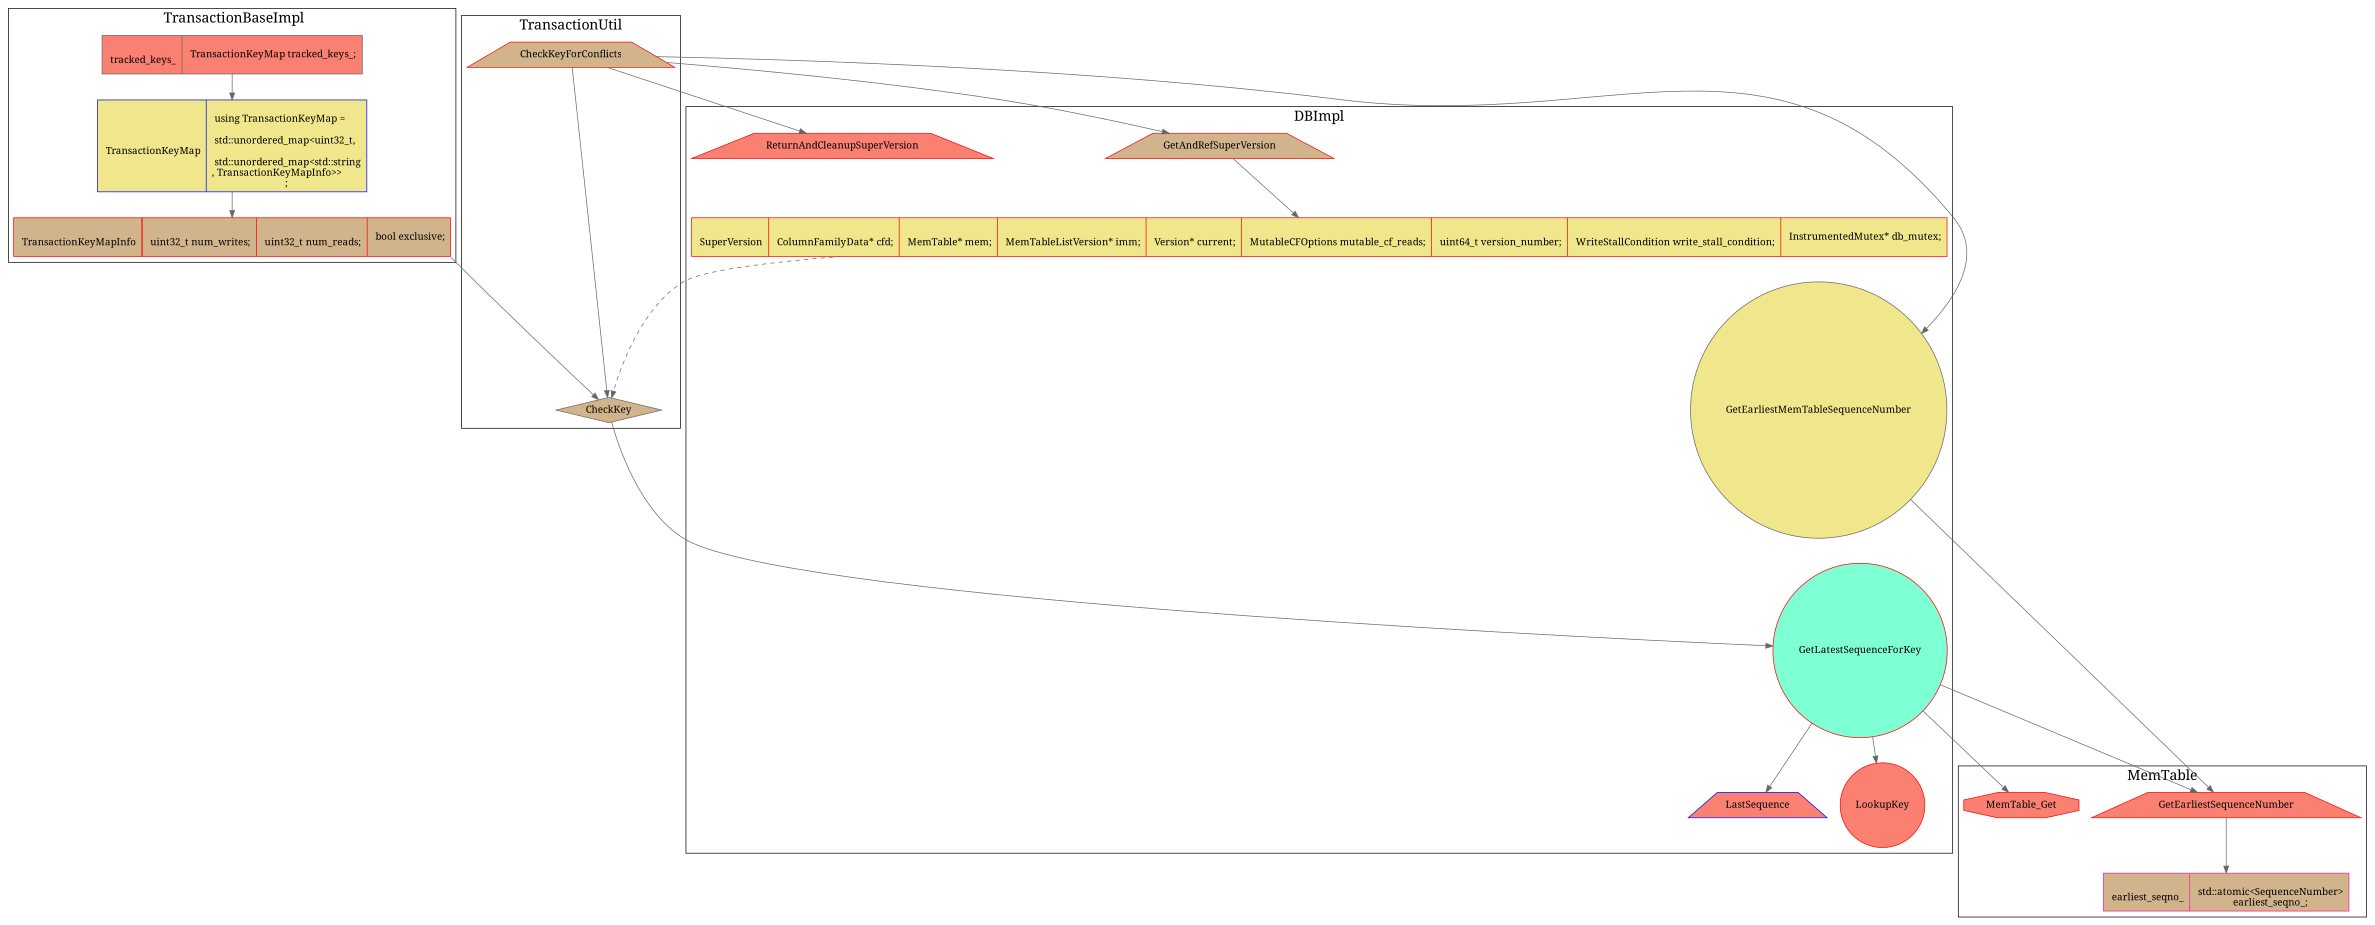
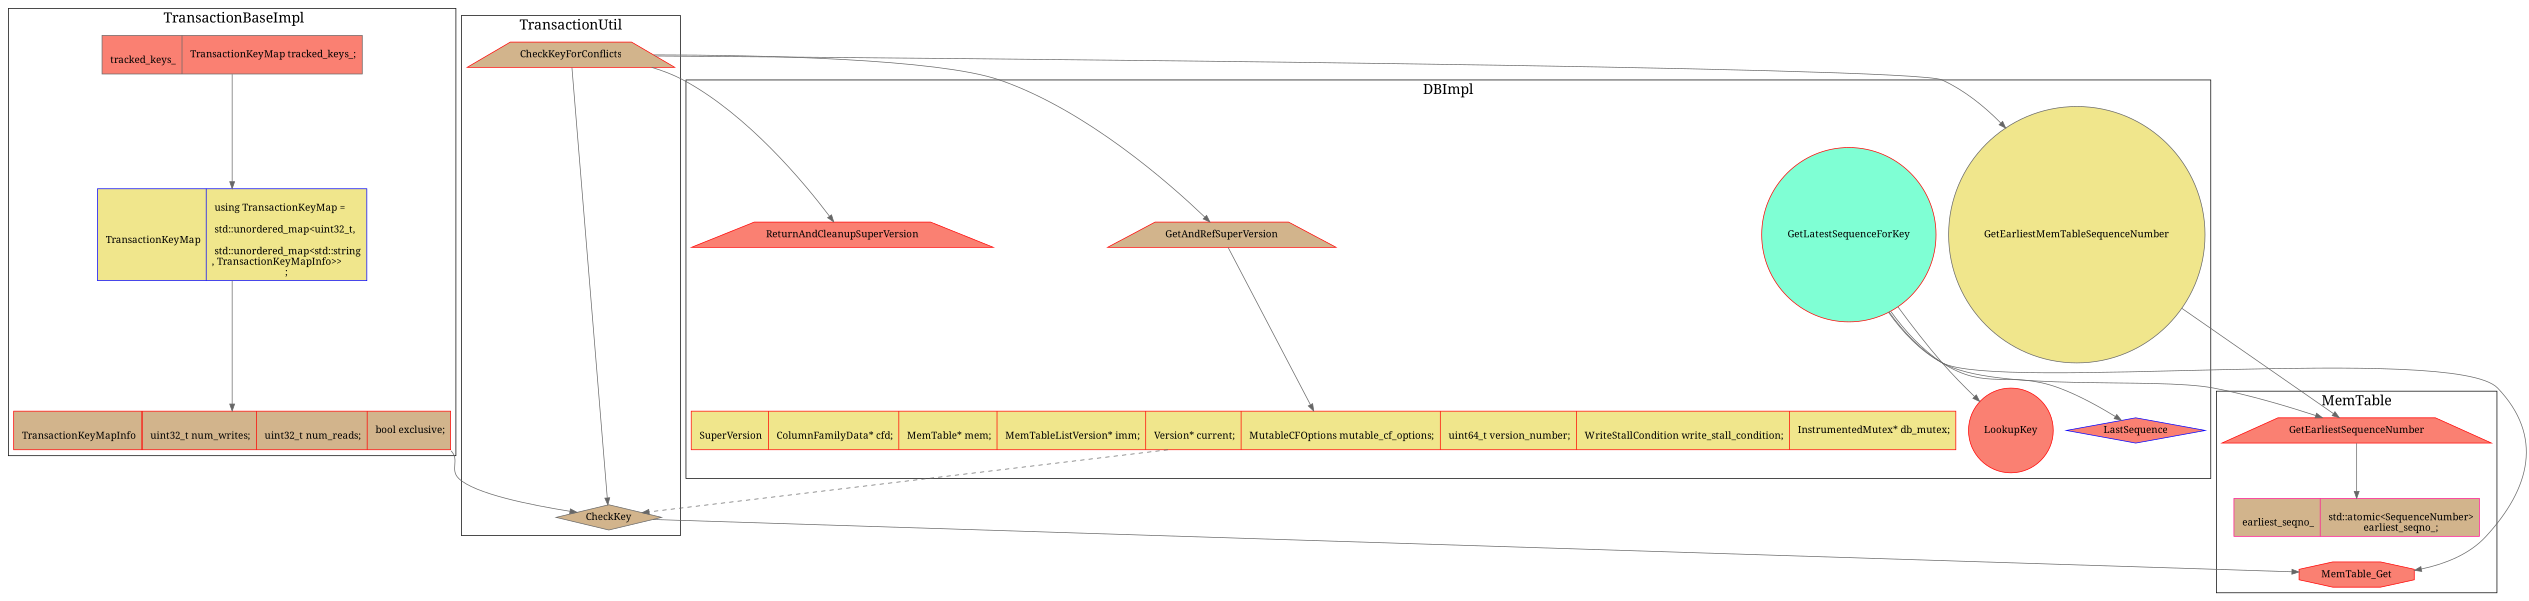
(1336, 242) -> (1341, 436)
(1152, 608) -> (1472, 546)
(1758, 805) -> (2136, 430)
